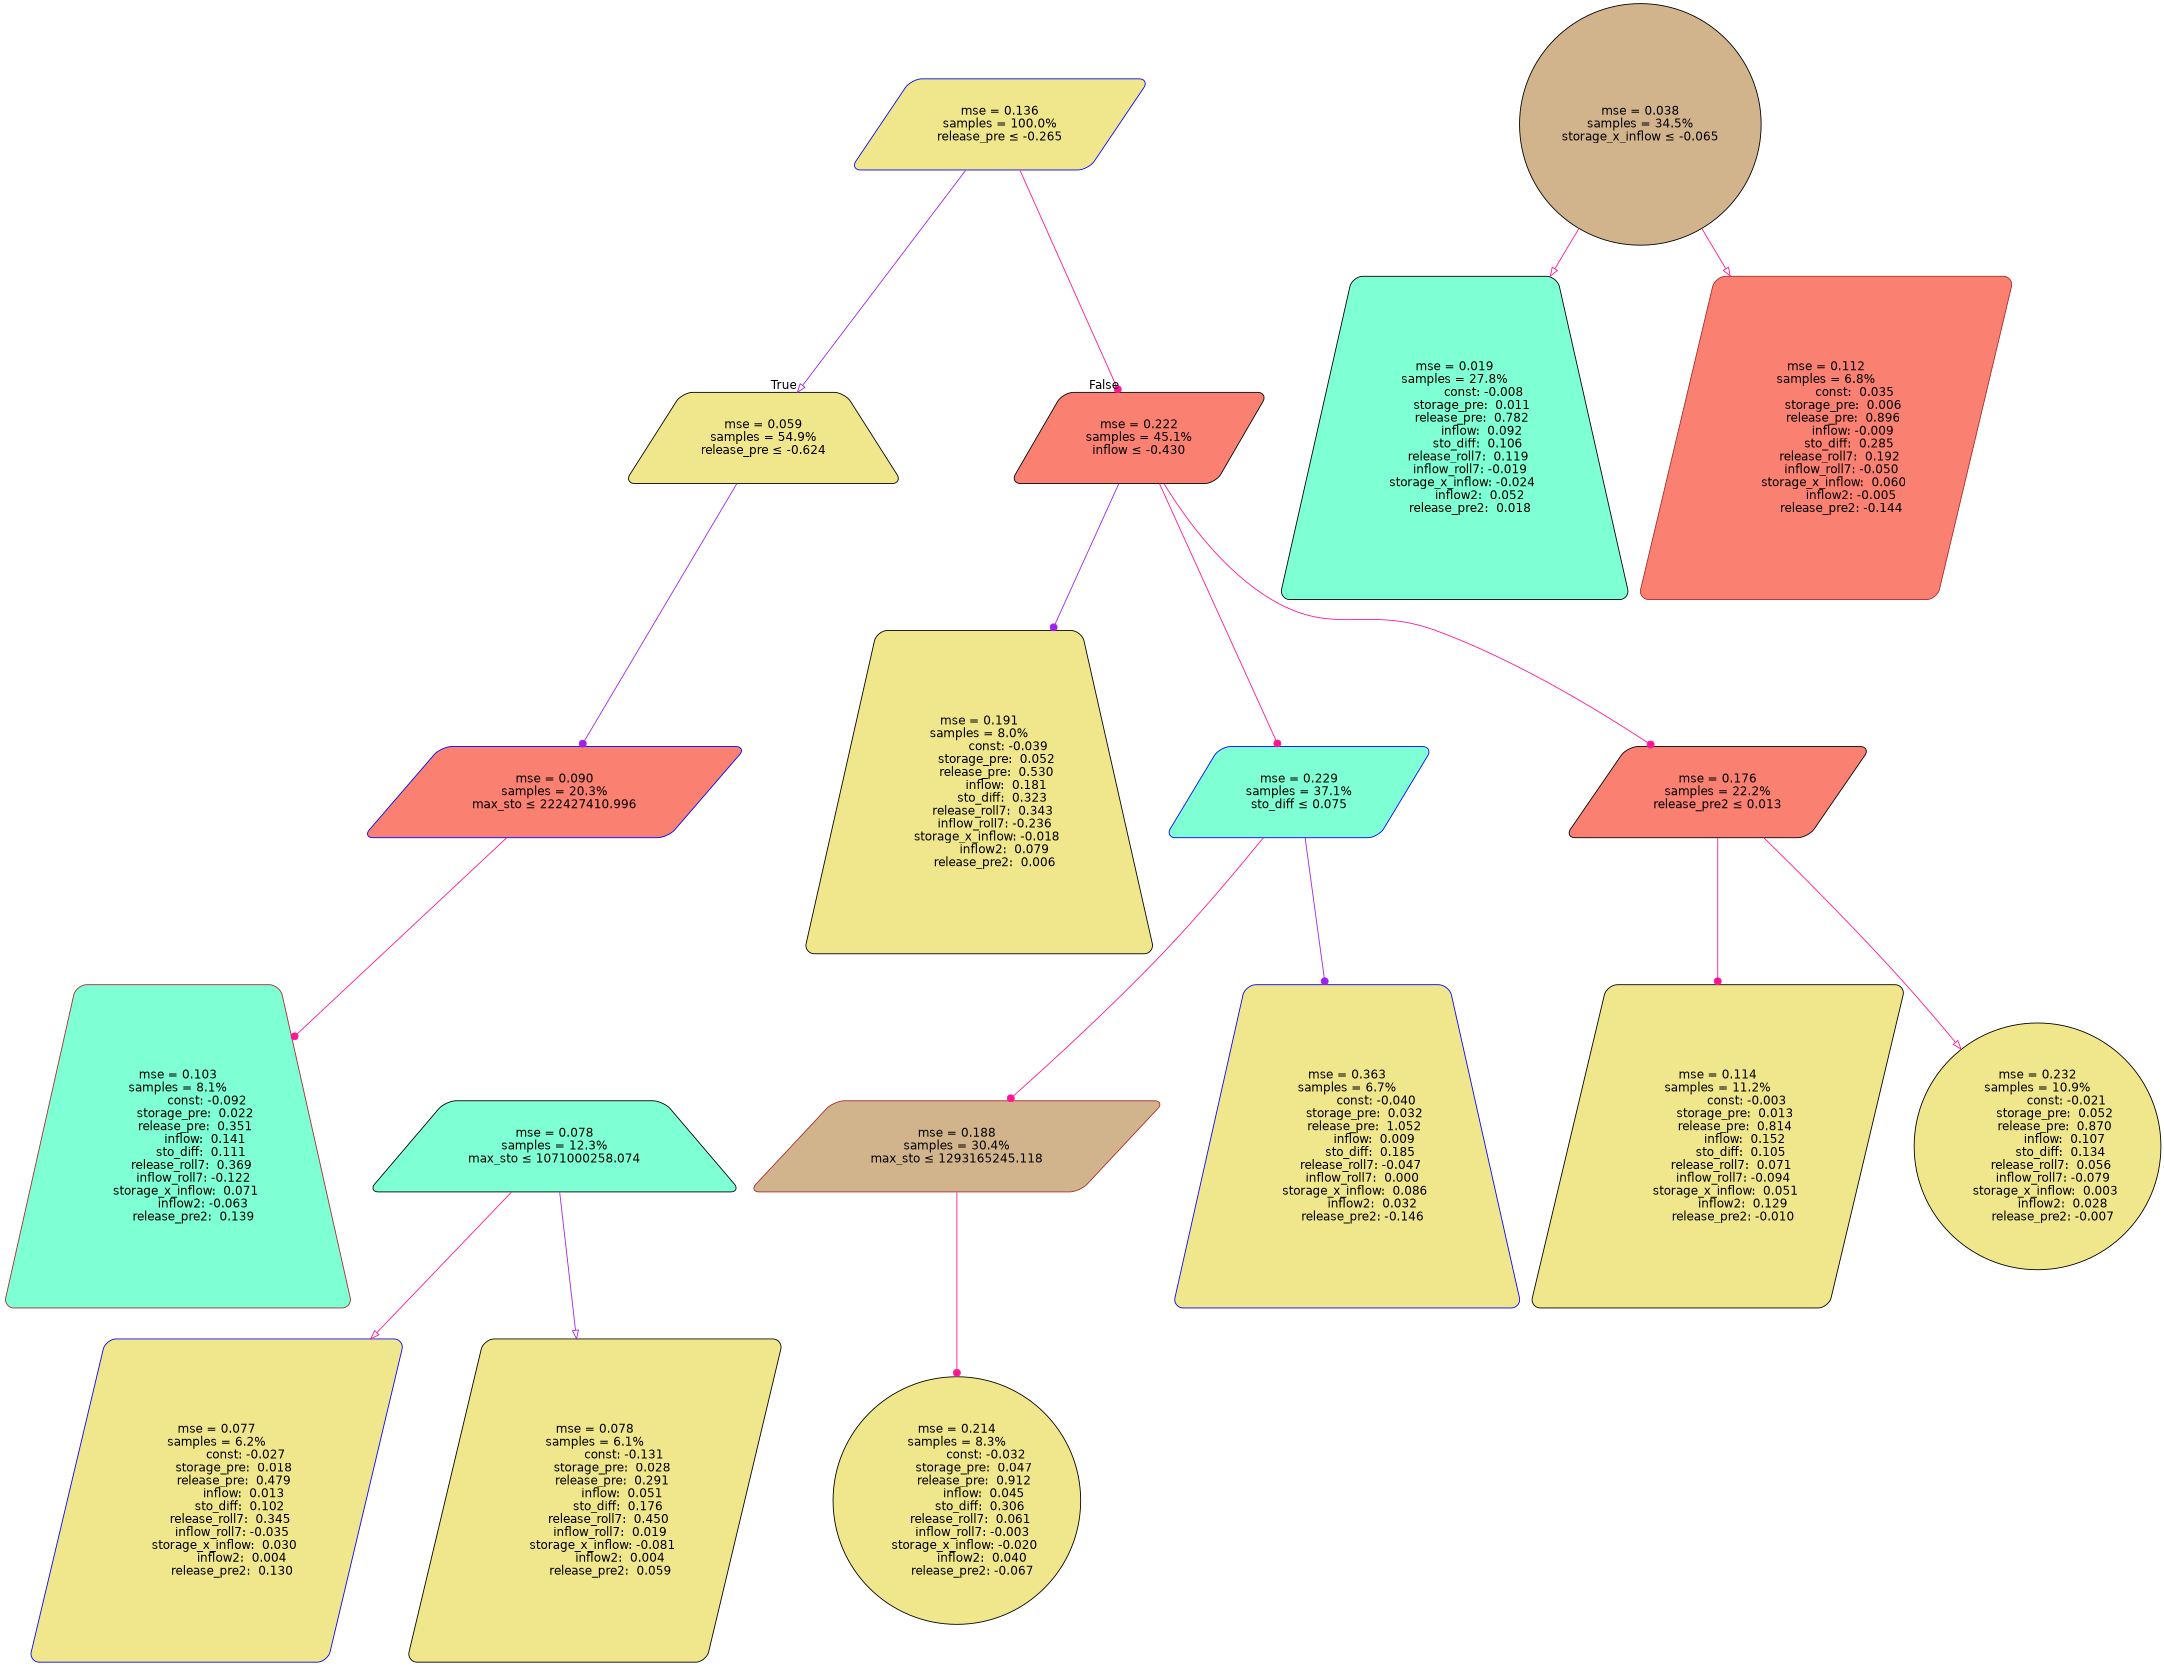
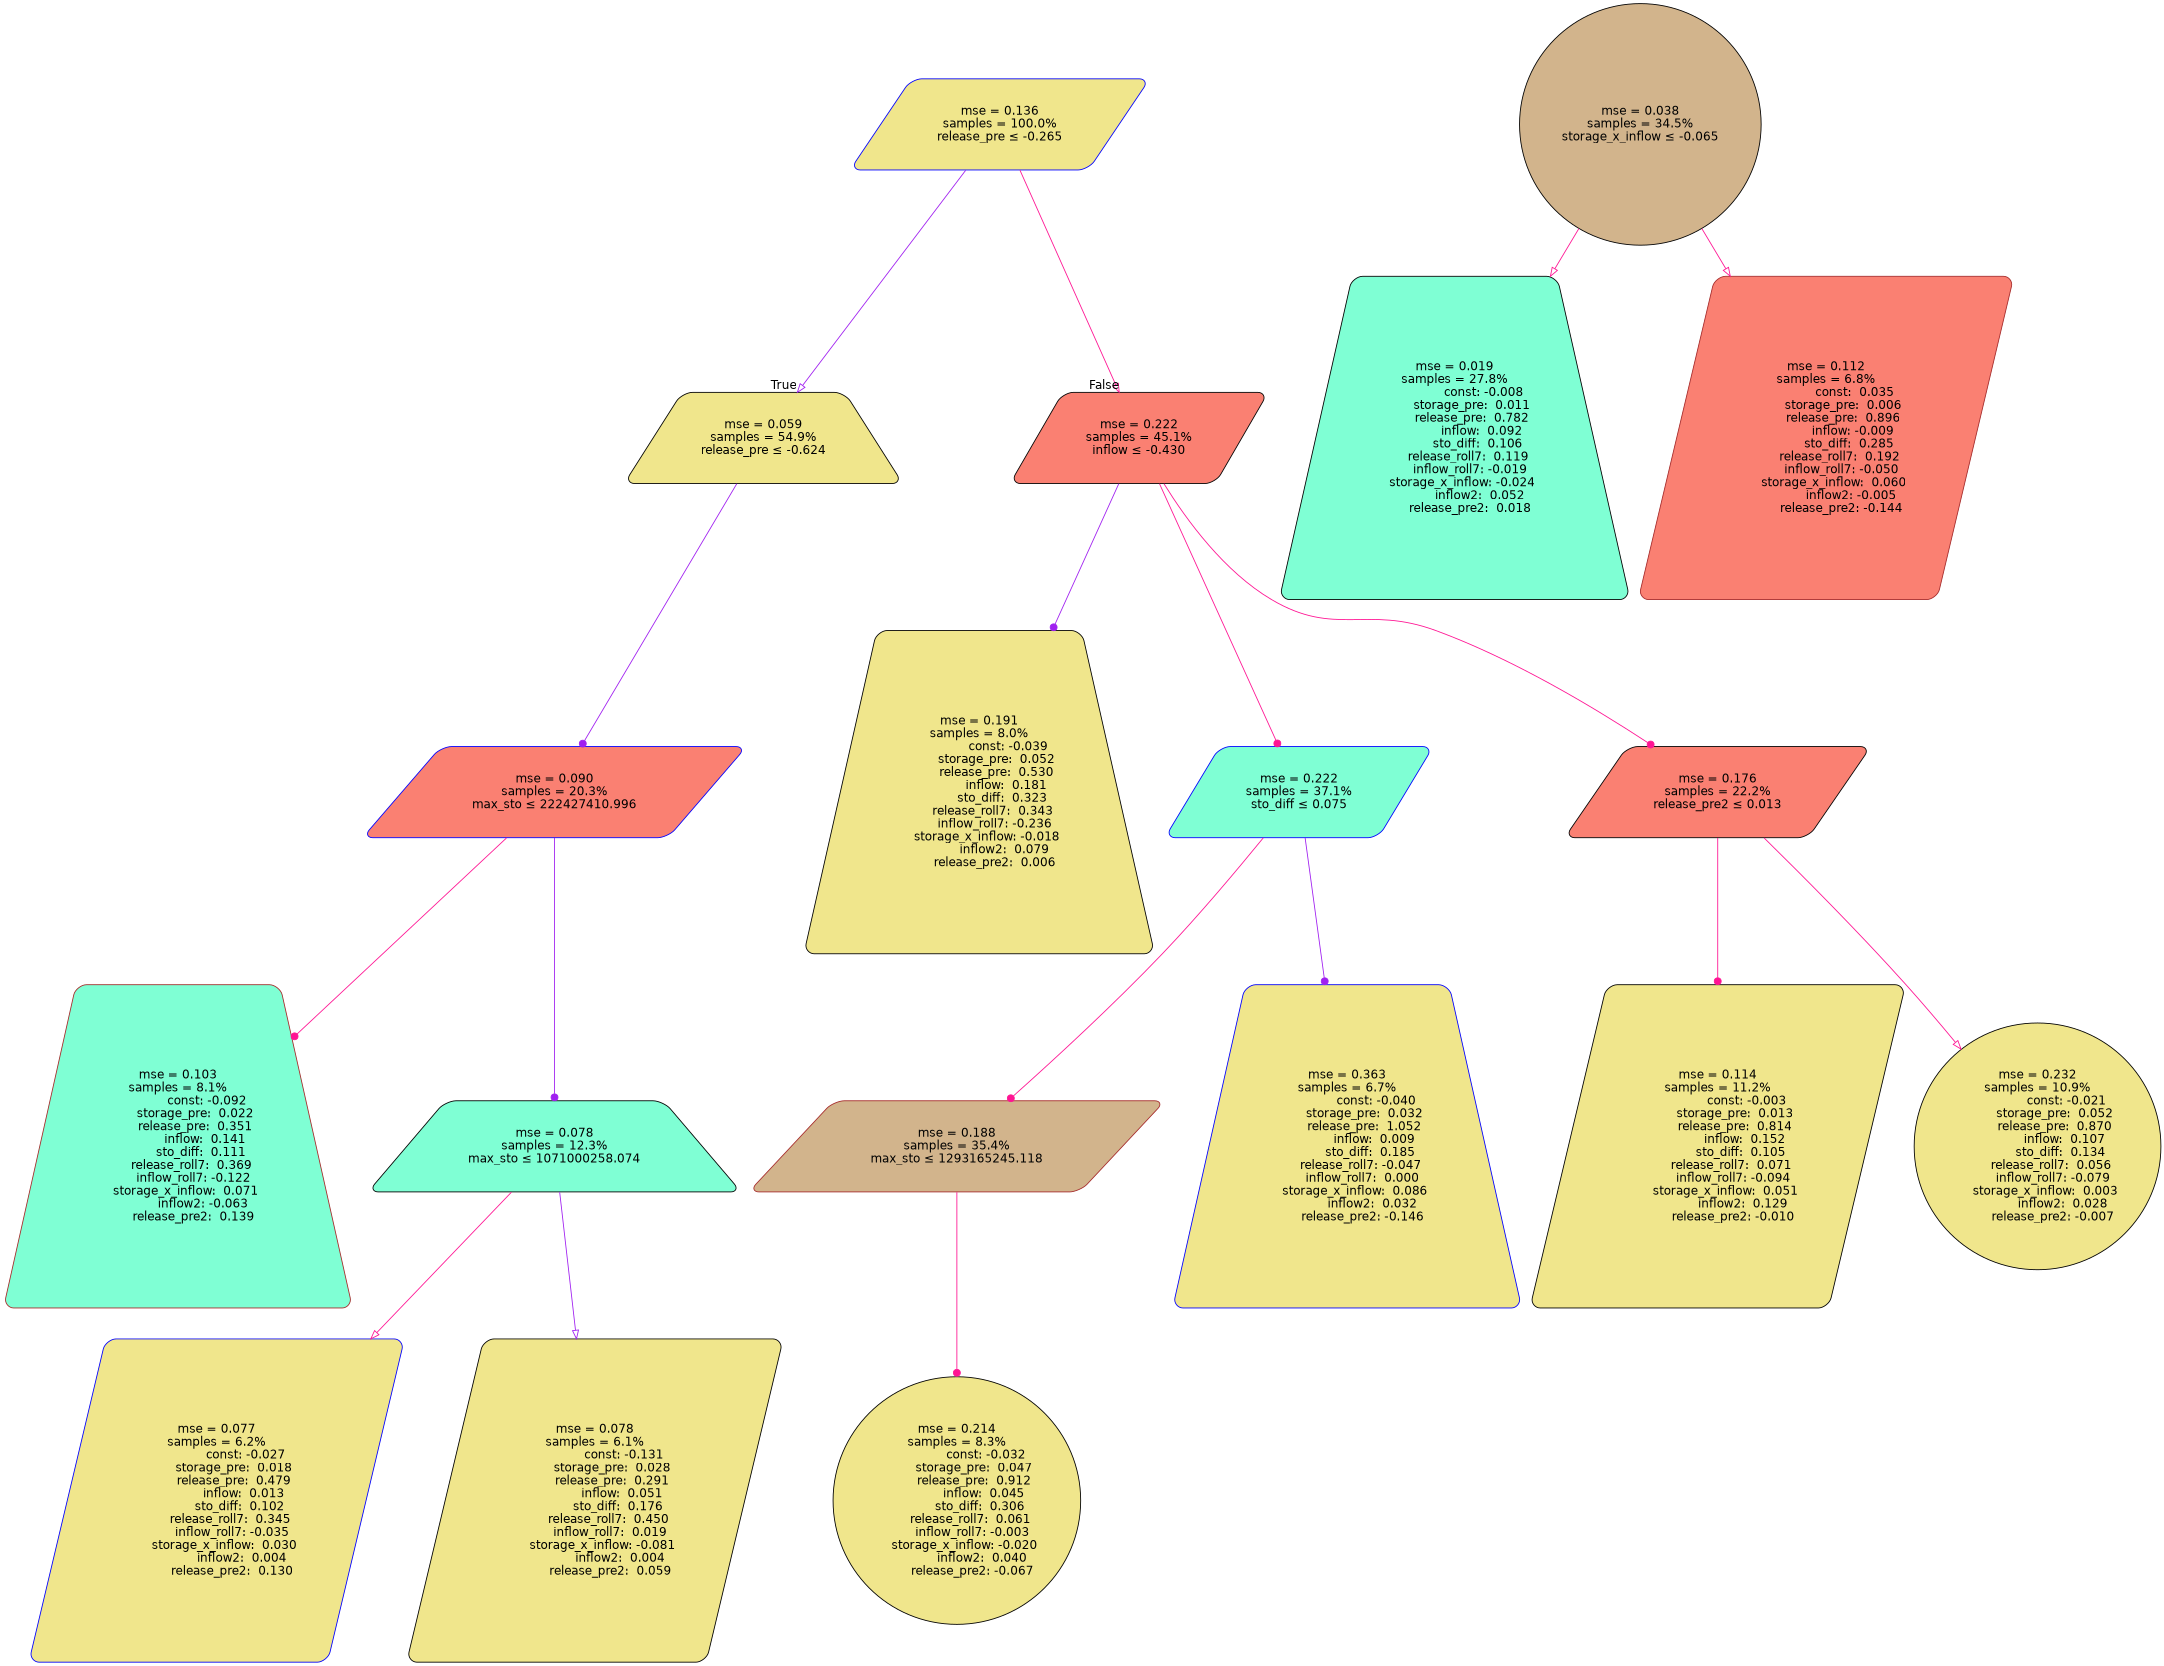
(1068, 278) -> (1068, 278)
(1299, 792) -> (1299, 792)
none -> (555, 966)
(957, 1146) -> (957, 1146)
